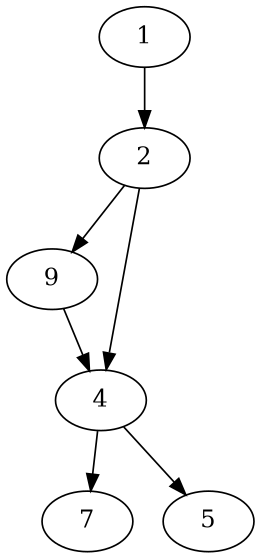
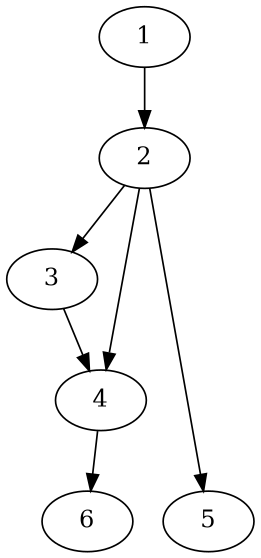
(52, 279) -> (52, 279)
(149, 455) -> (175, 331)
(87, 521) -> (87, 521)
